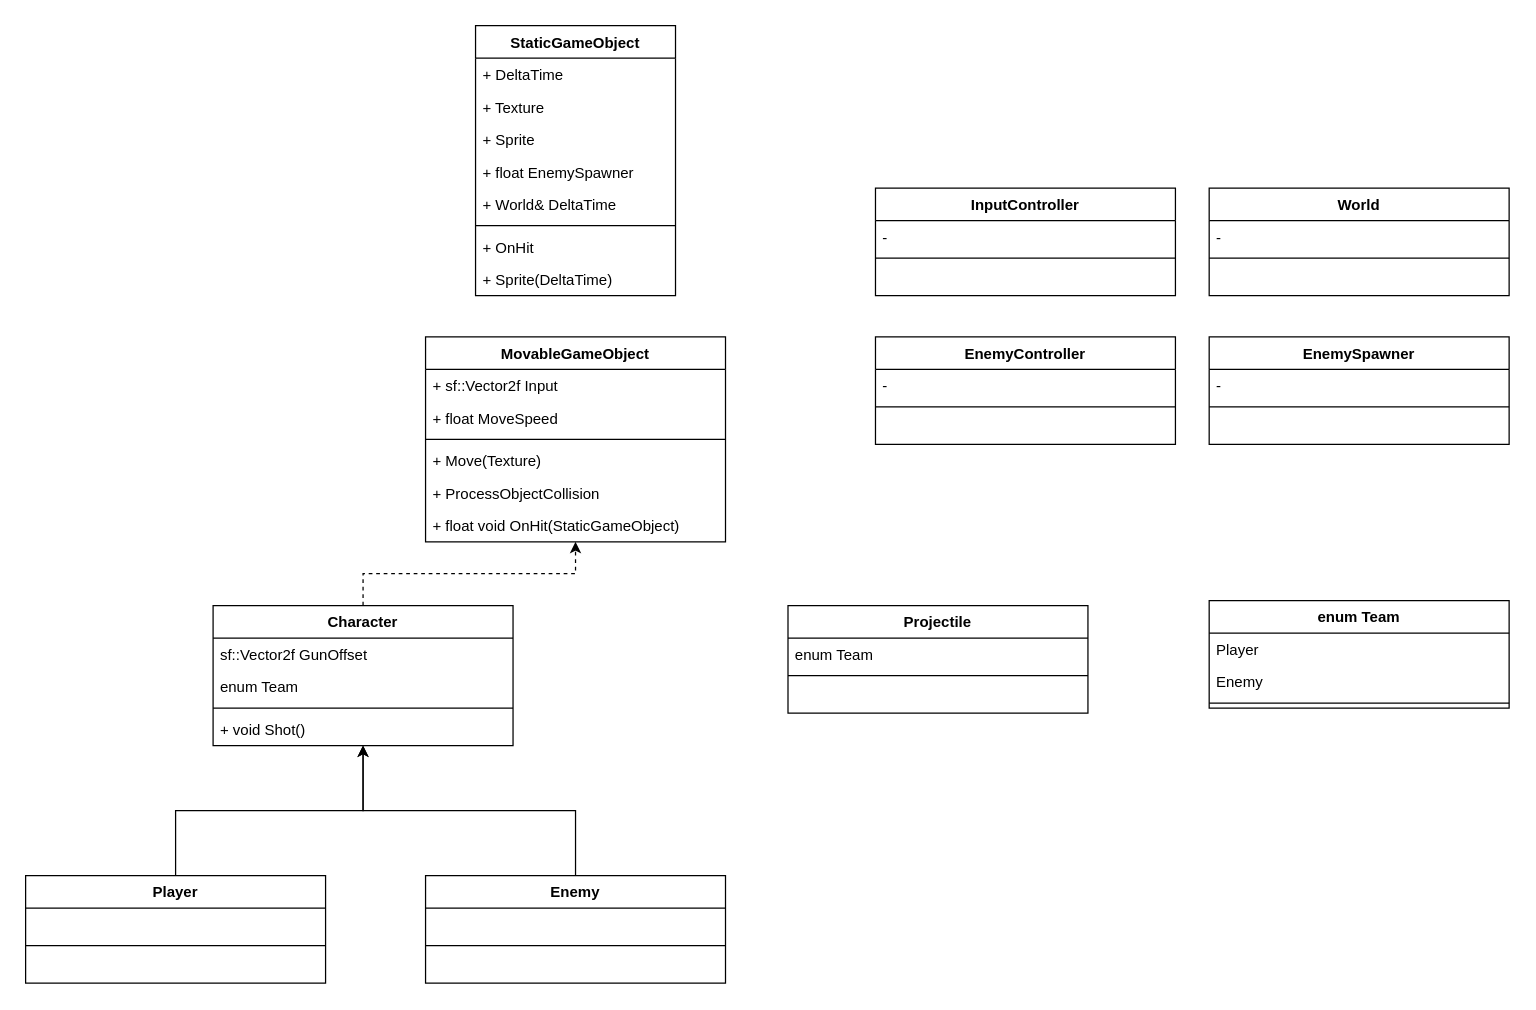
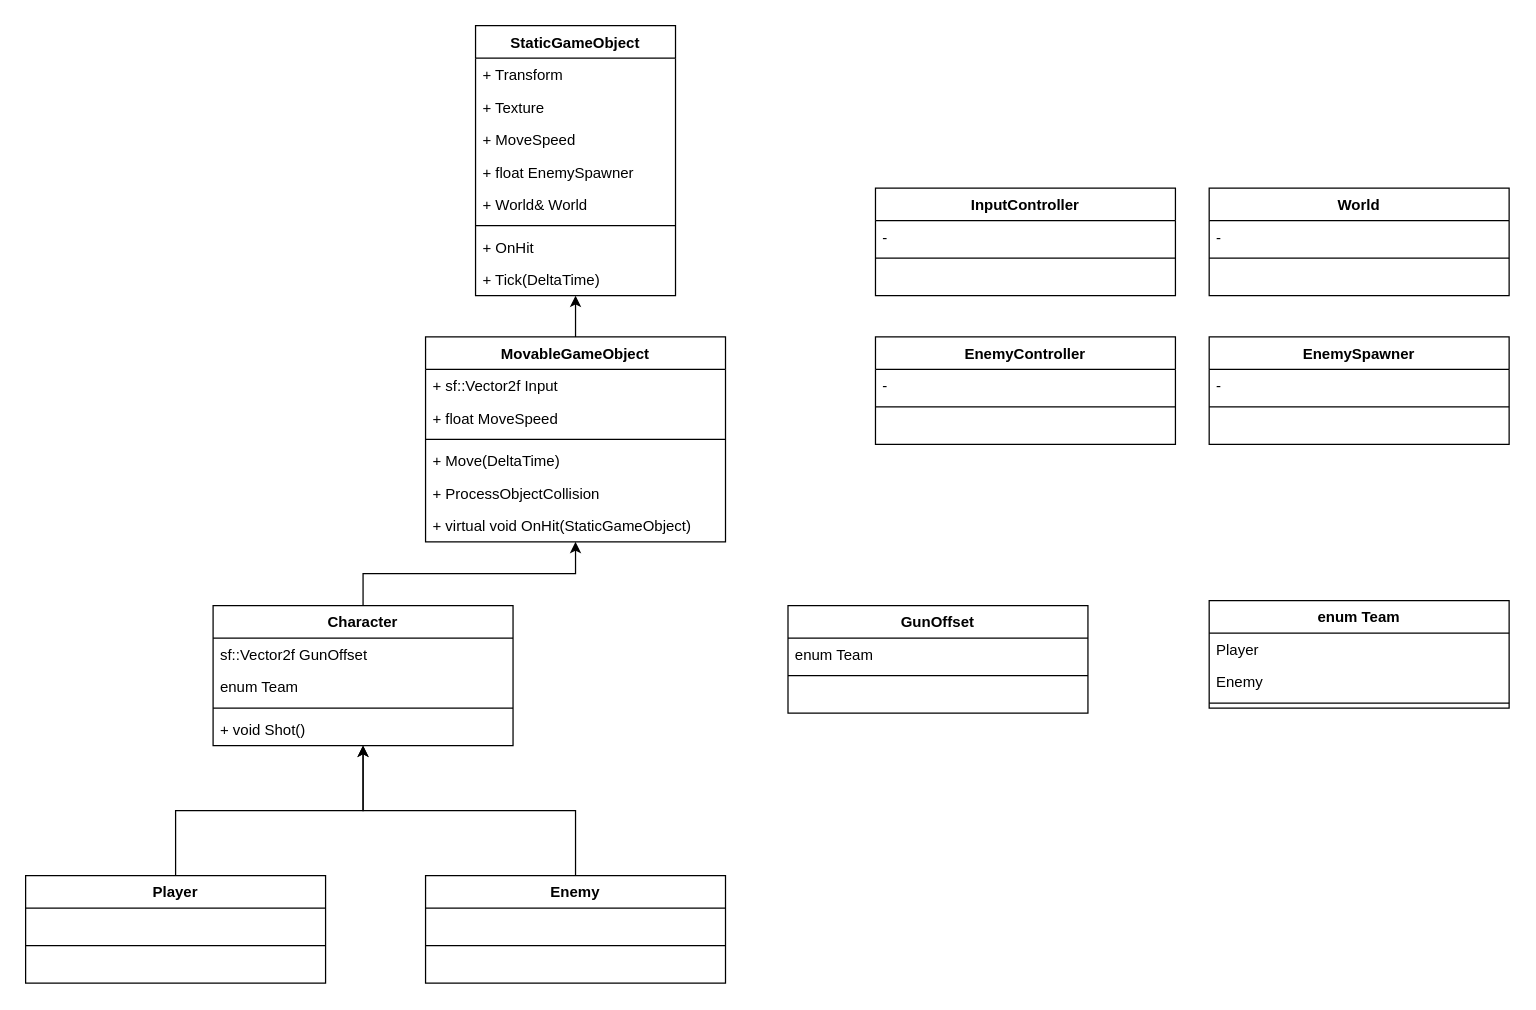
(523, 75) -> (527, 75)
(512, 140) -> (527, 140)
(548, 205) -> (534, 205)
(555, 280) -> (546, 280)
none -> (576, 312)
(494, 461) -> (498, 461)
(570, 526) -> (577, 526)
(466, 574) -> (466, 574)
(938, 623) -> (938, 623)
